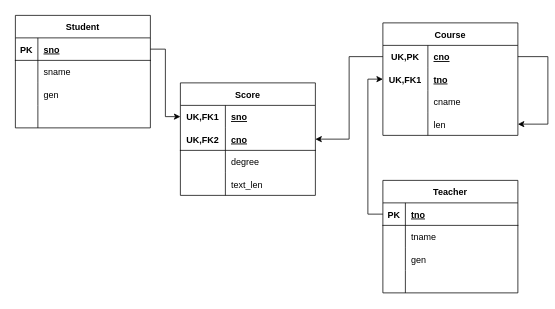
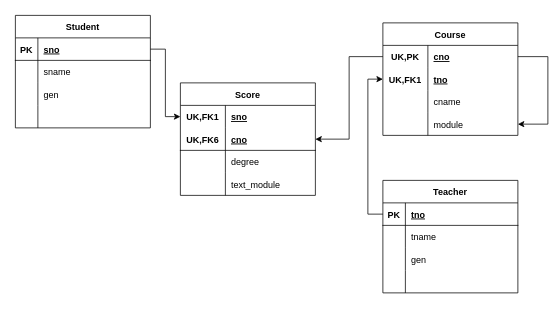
(440, 125) -> (447, 125)
(203, 140) -> (203, 140)
(250, 185) -> (258, 185)
